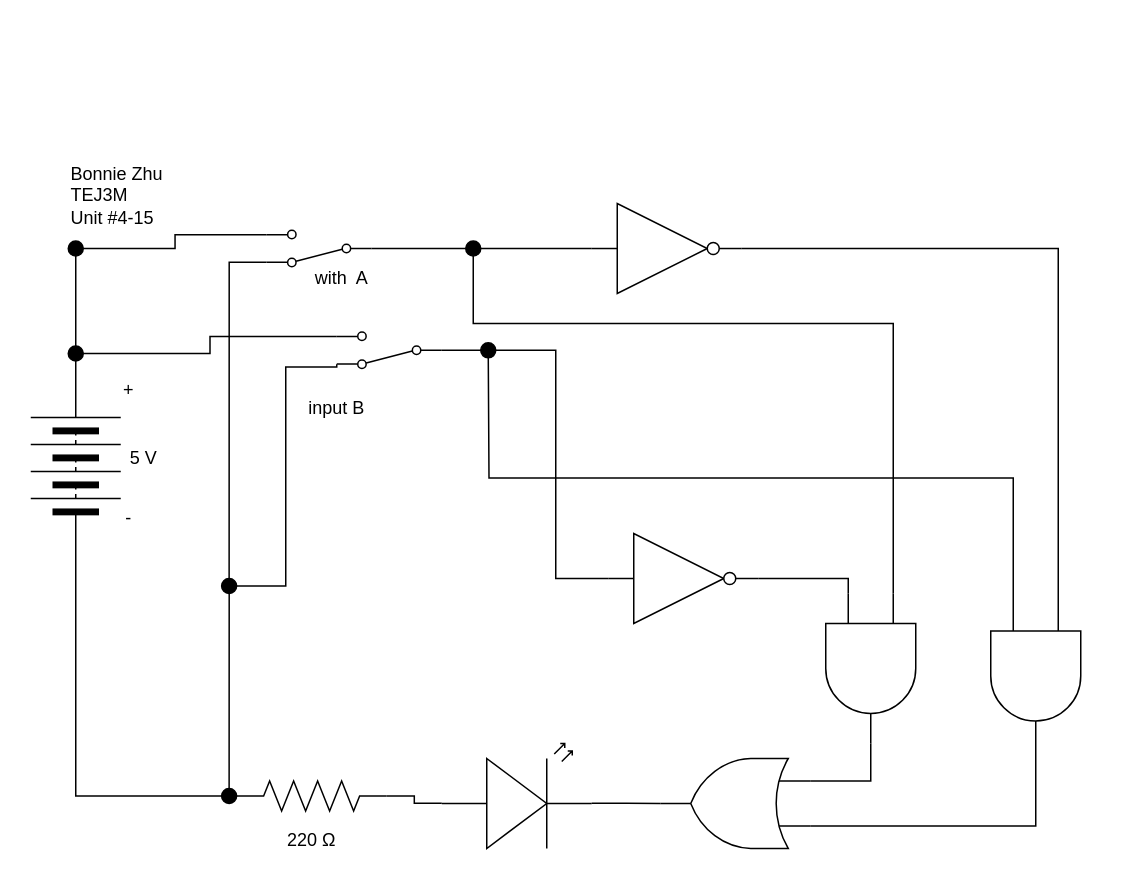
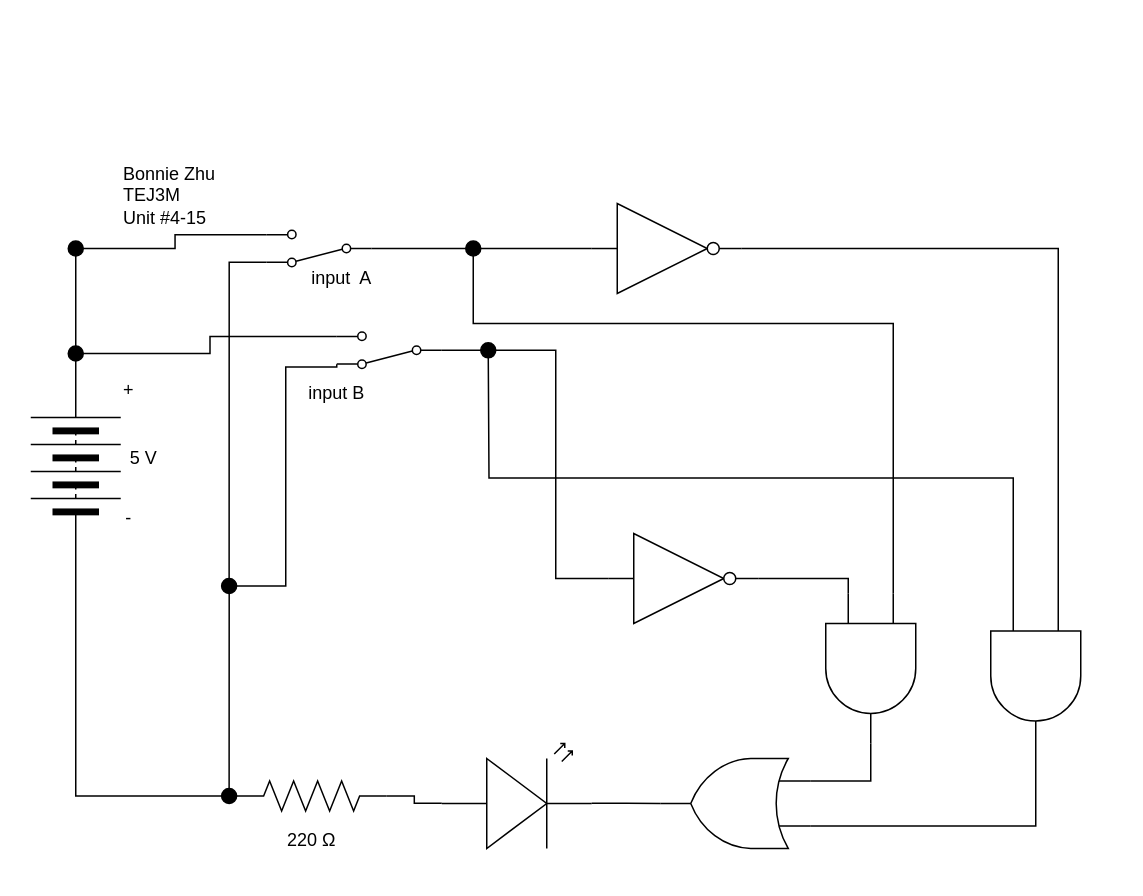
(128, 196) -> (181, 196)
(342, 278) -> (342, 278)
(342, 409) -> (342, 394)
